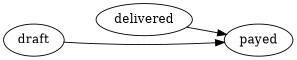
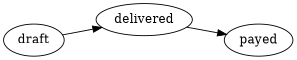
(140, 45) -> (78, 32)
